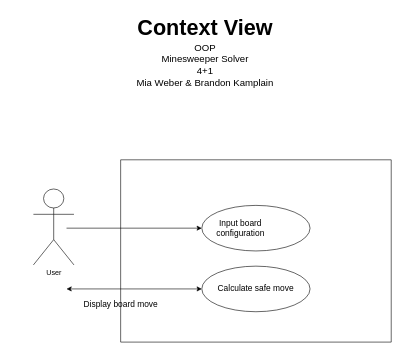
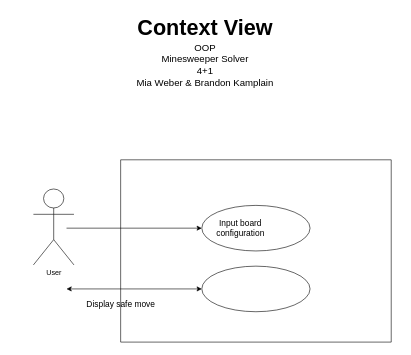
(256, 289) -> none
(121, 305) -> (121, 305)
